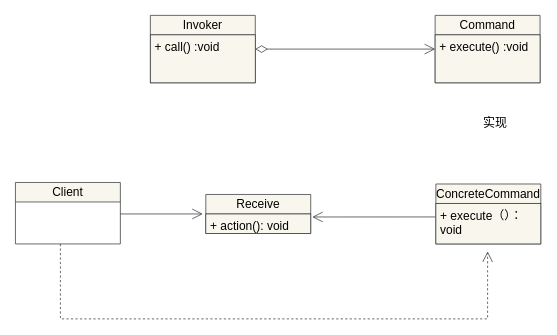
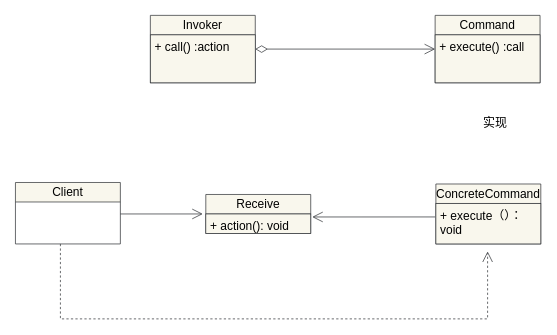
(193, 47) -> (199, 47)
(489, 55) -> (489, 55)
